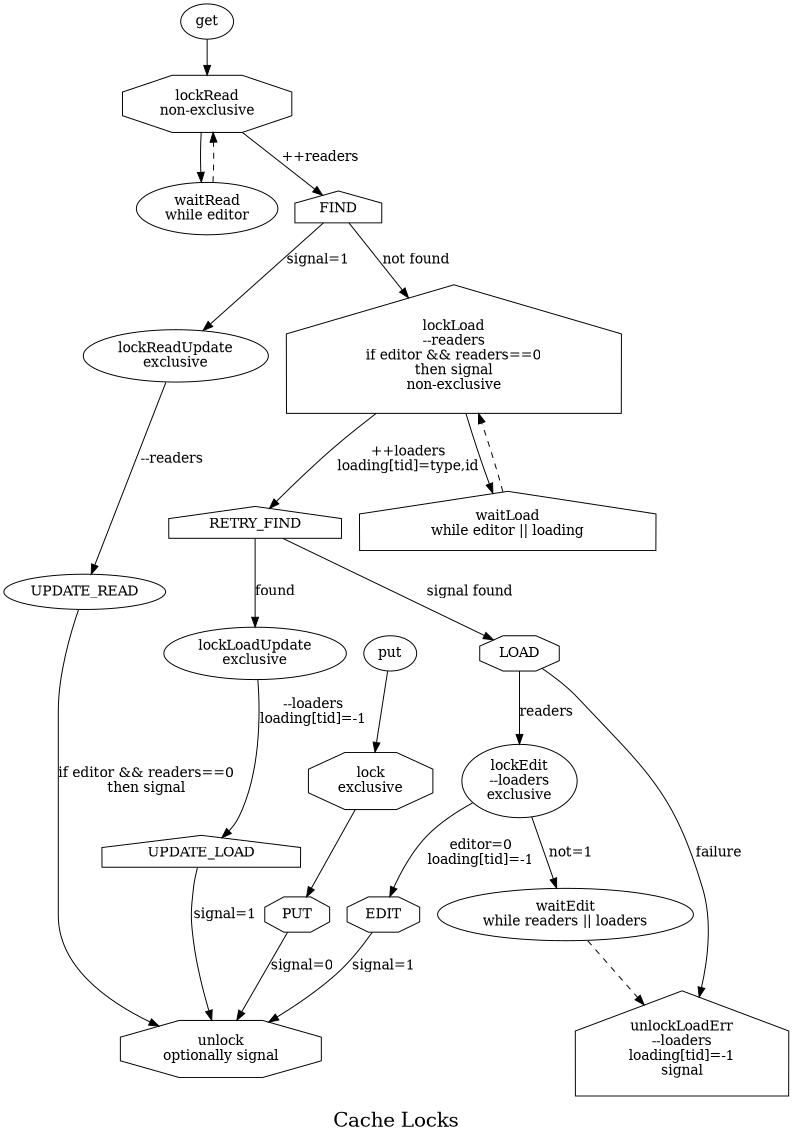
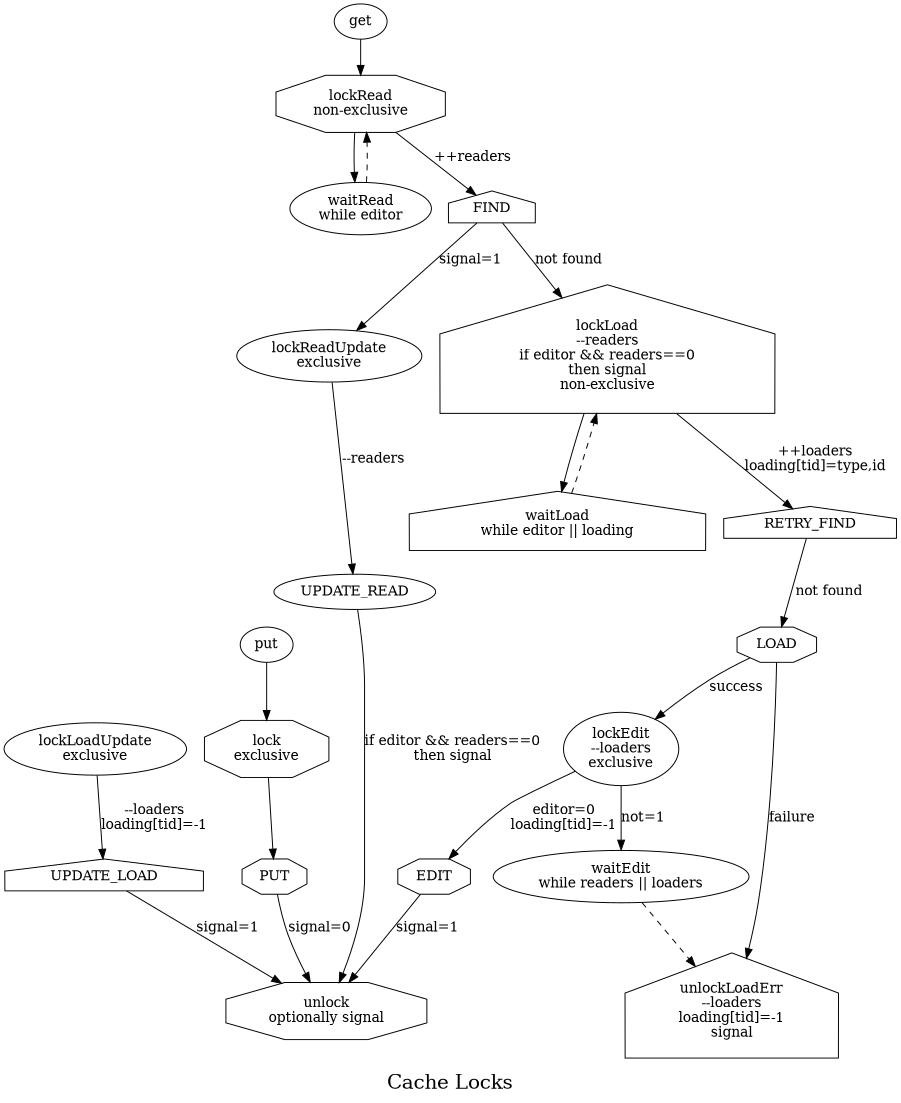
(255, 578) -> none
(470, 592) -> (829, 592)
(546, 712) -> (736, 687)
